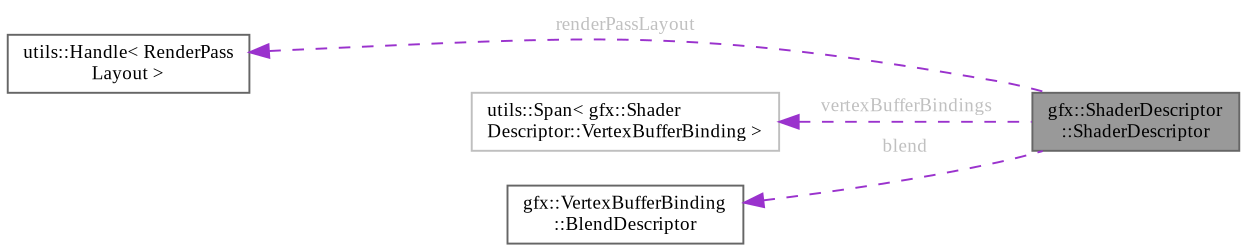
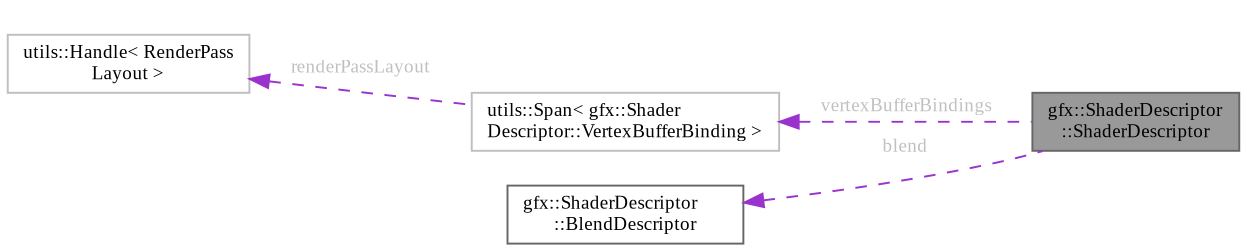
(660, 41) -> (370, 93)
(129, 64) -> (129, 64)
(625, 215) -> (625, 215)
